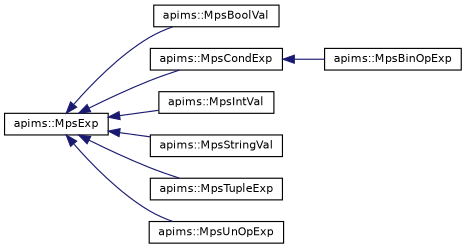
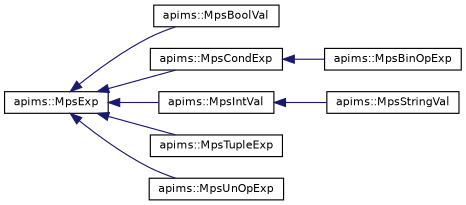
(135, 135) -> (306, 102)
